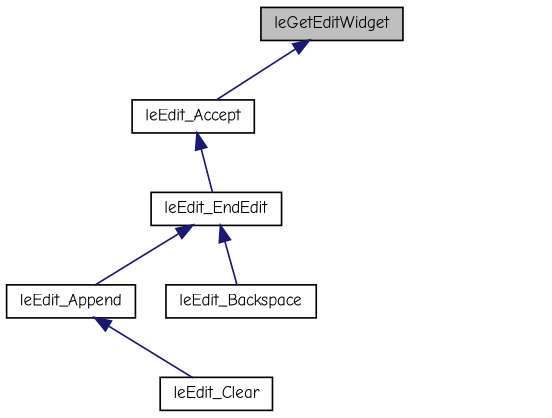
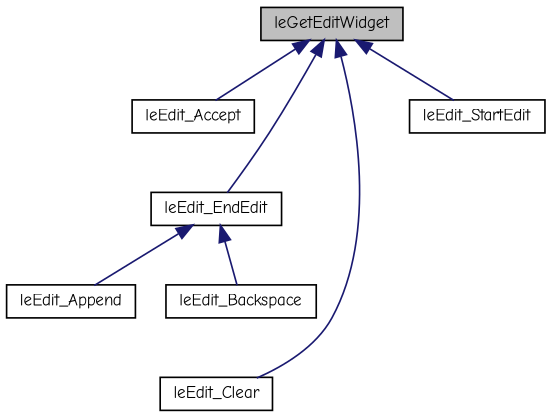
none -> (477, 116)
(207, 171) -> (274, 125)
(151, 352) -> (356, 237)
